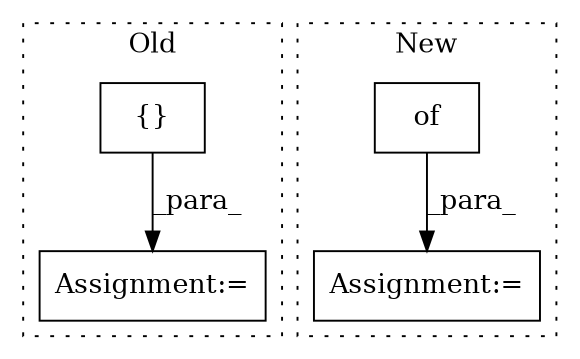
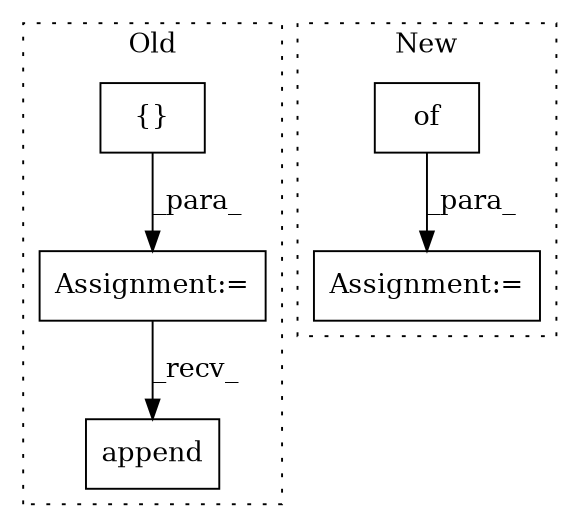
none -> (153, 454)
